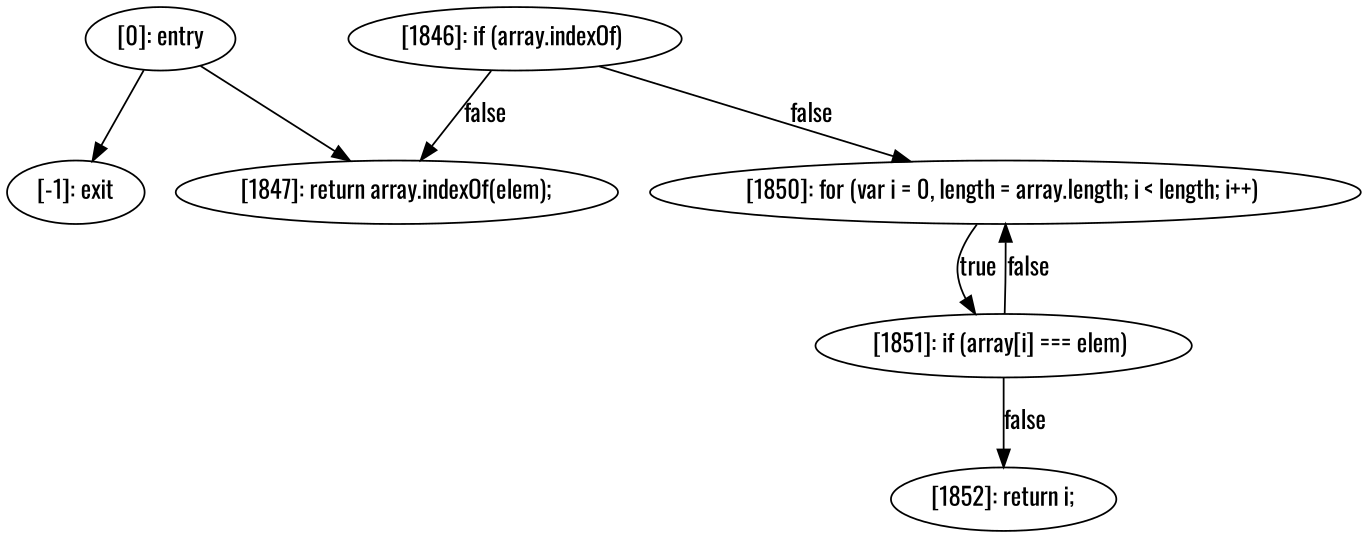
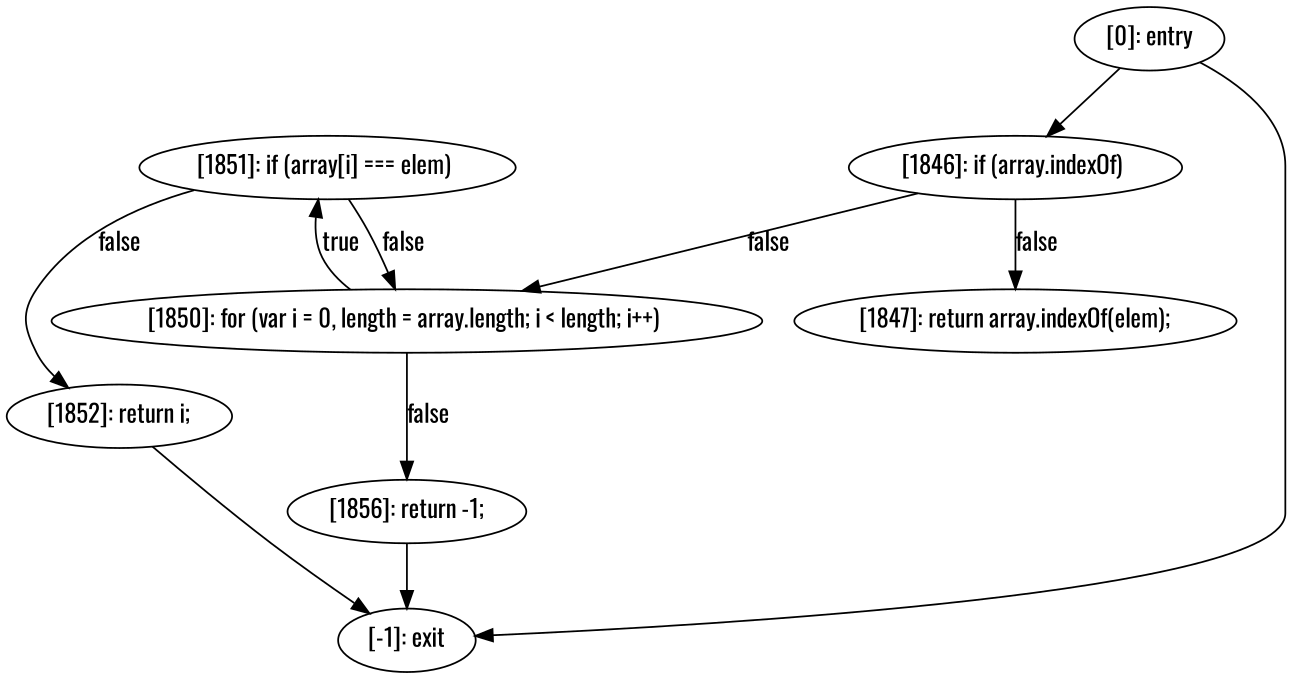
(268, 109) -> (1090, 96)
none -> (407, 512)
none -> (251, 528)
